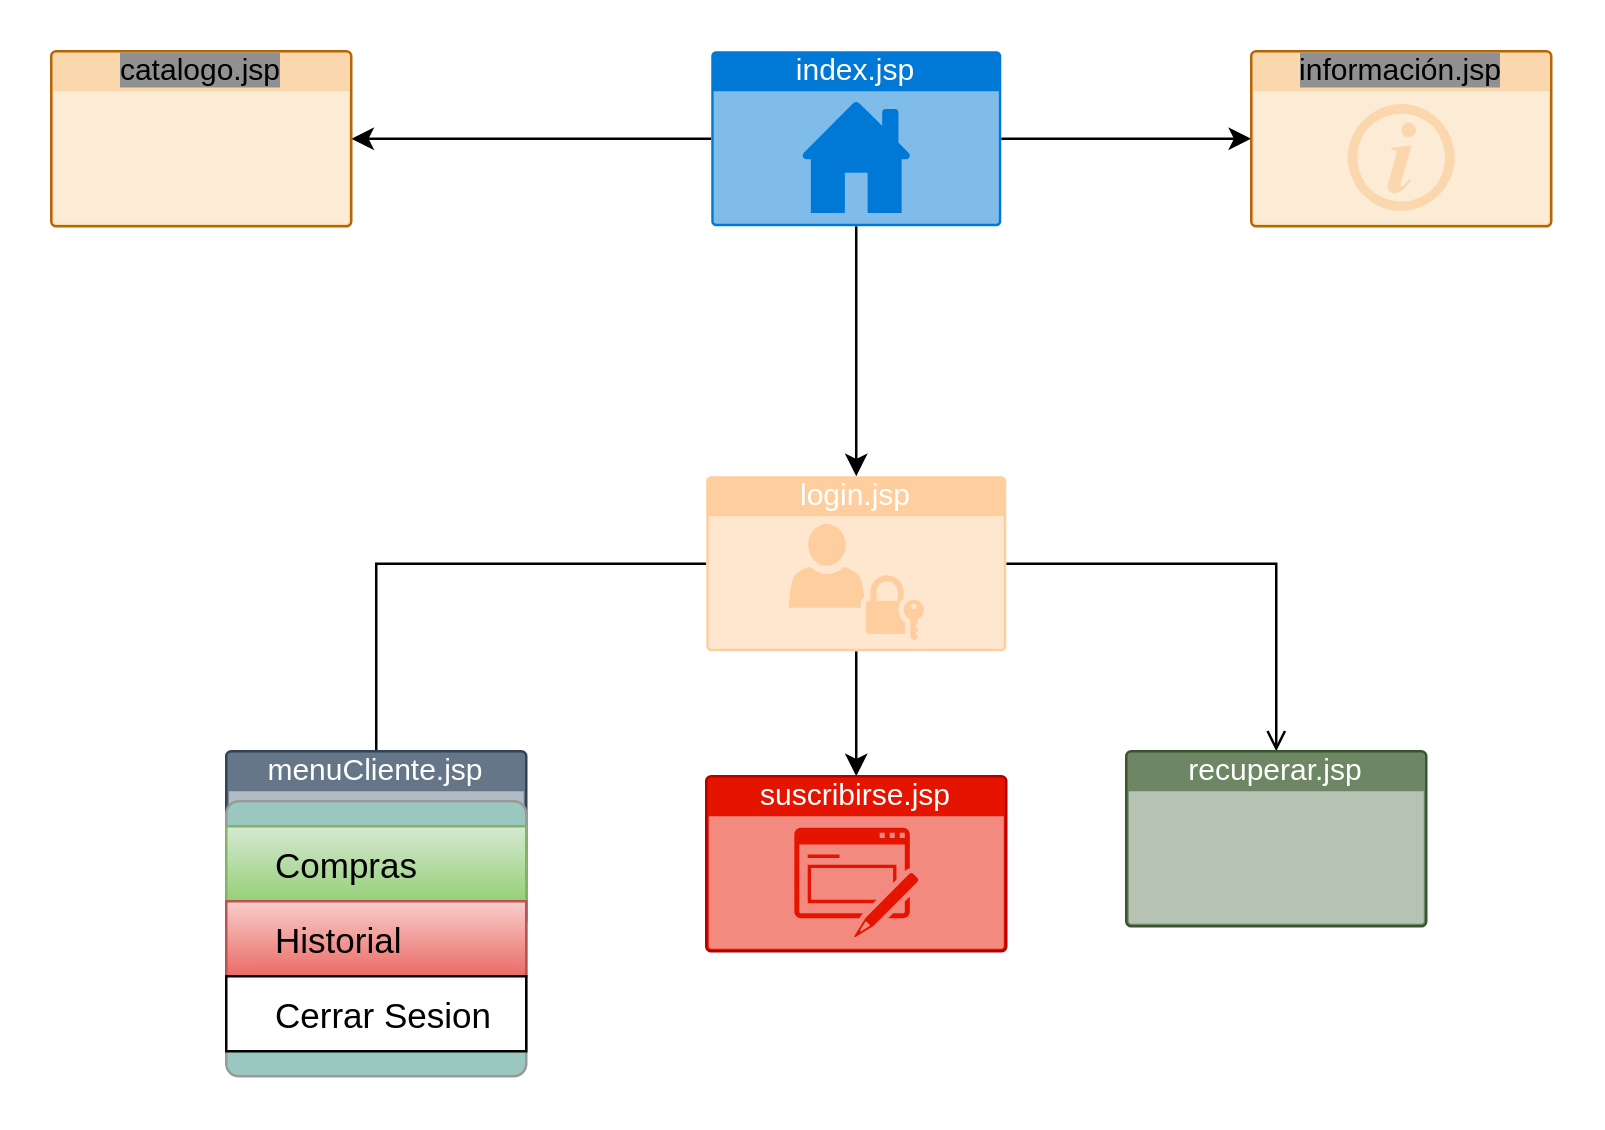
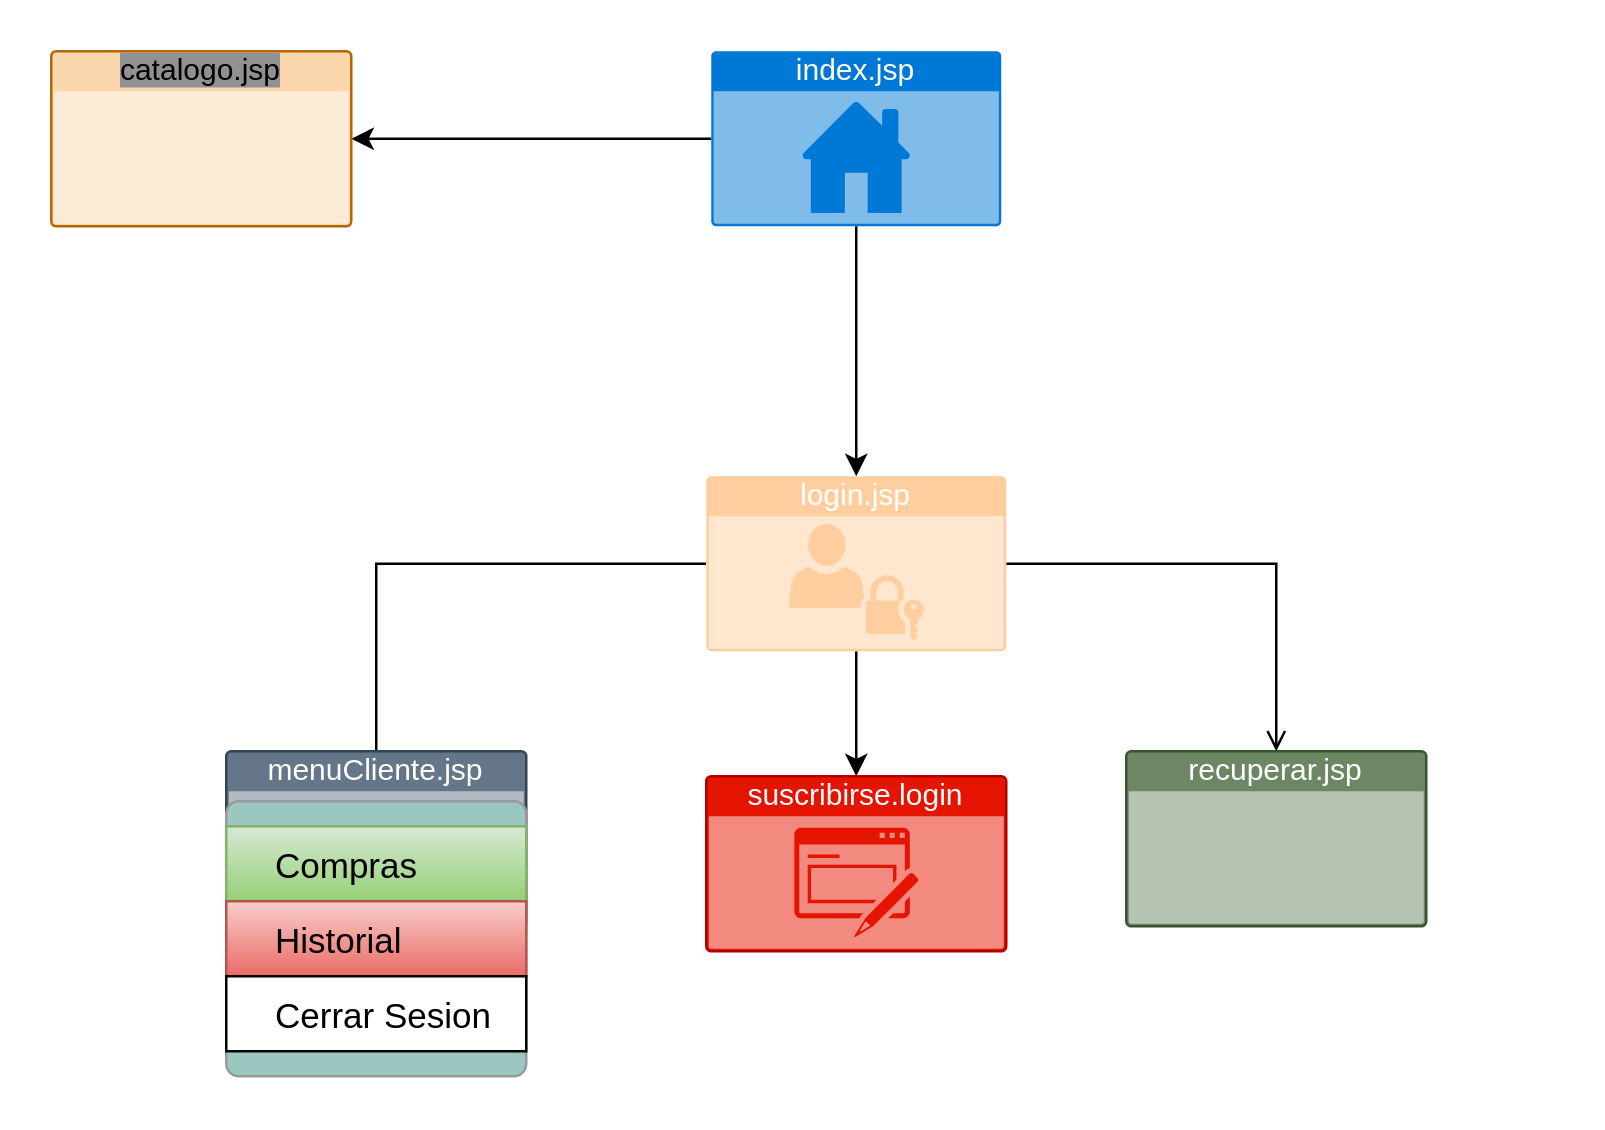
(1118, 139) -> none
(1401, 139) -> none
(856, 797) -> (856, 797)
